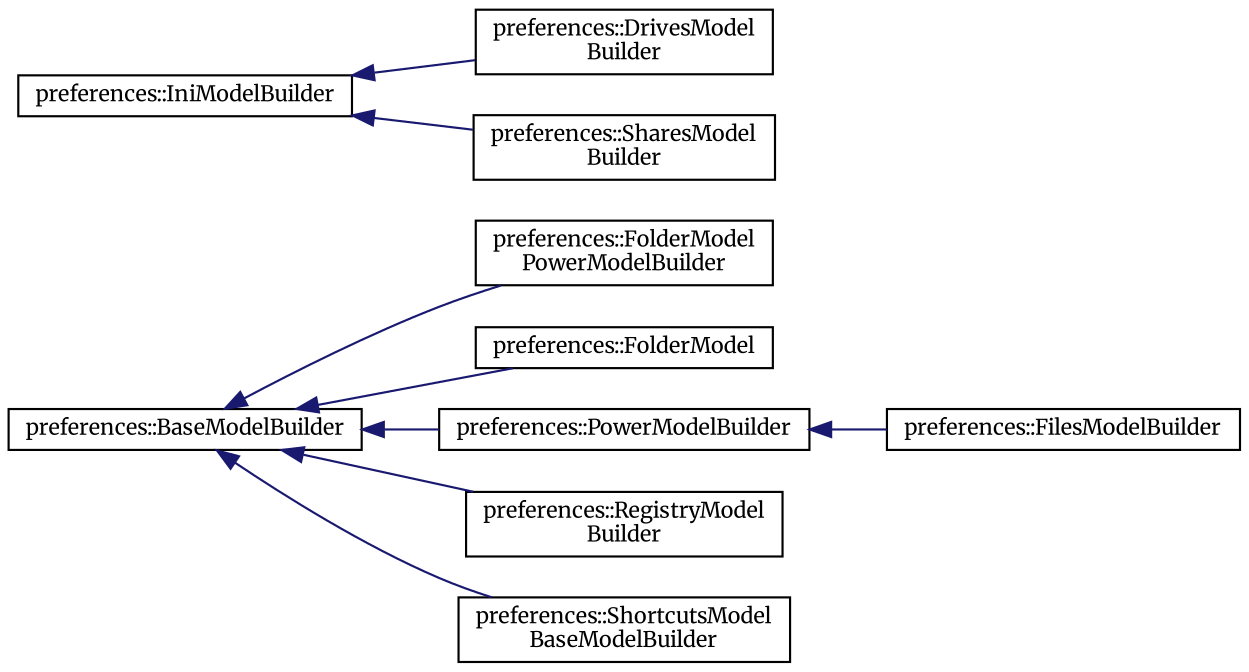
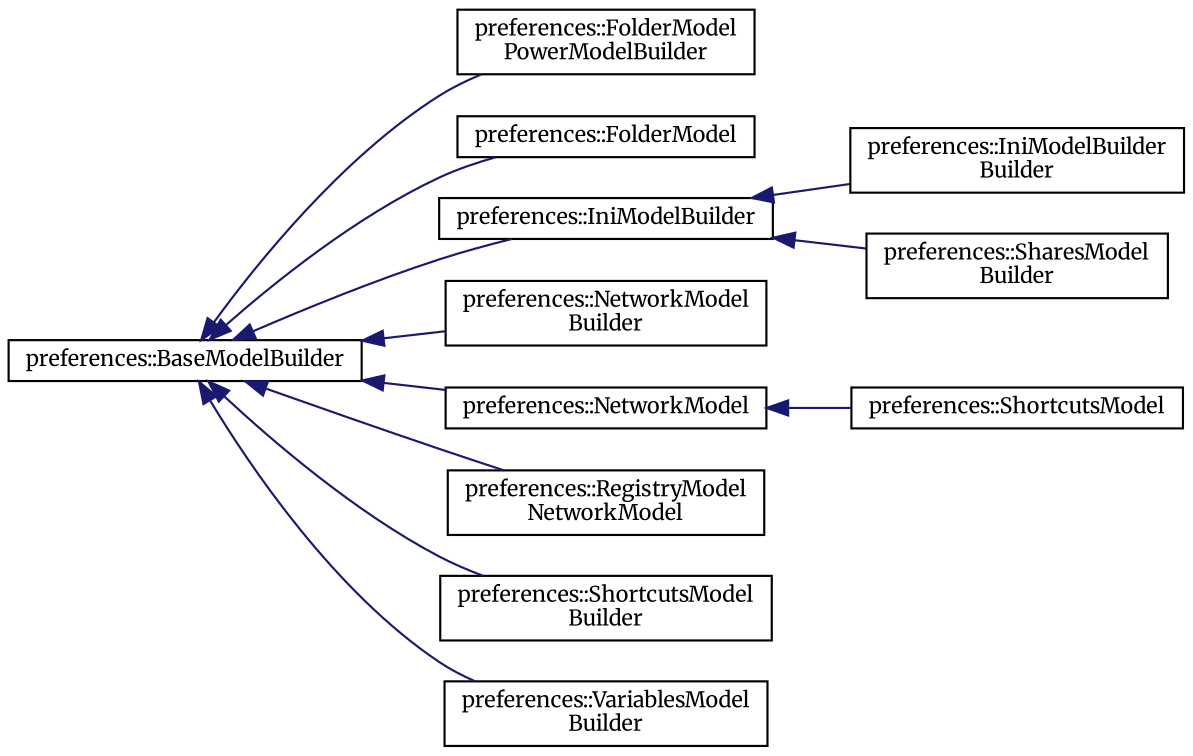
(624, 42) -> (1017, 160)
none -> (381, 280)
none -> (606, 313)
(624, 429) -> (606, 408)
(1063, 429) -> (1017, 408)
(624, 524) -> (606, 503)
(624, 630) -> (606, 608)
none -> (606, 714)
